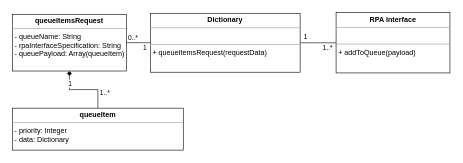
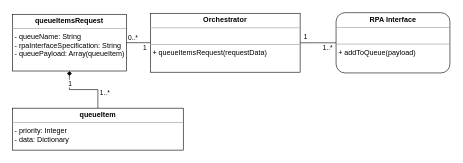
(214, 22) -> (214, 22)
(393, 43) -> (393, 43)
